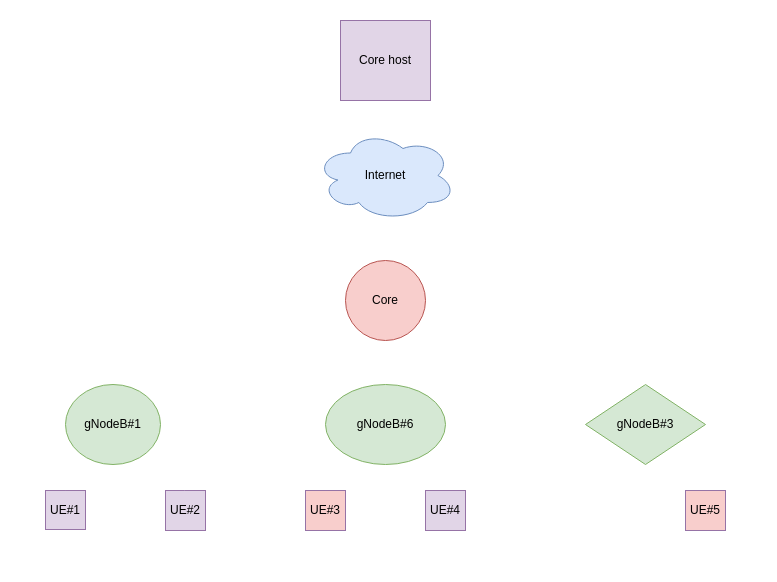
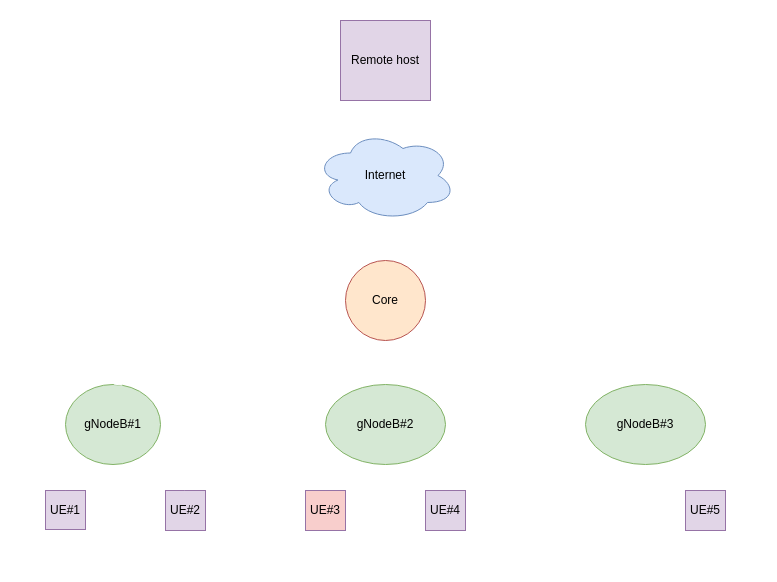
(386, 61) -> (386, 61)
(386, 301) -> (386, 301)
none -> (120, 382)
(639, 382) -> none
(386, 425) -> (386, 425)
(646, 425) -> (646, 425)
(706, 511) -> (706, 511)
